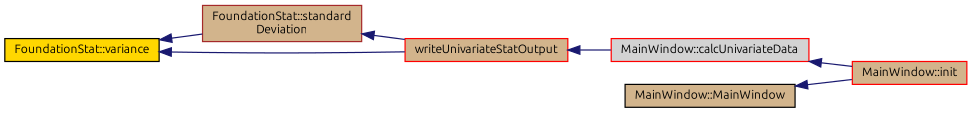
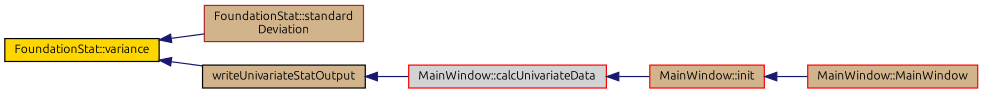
(389, 37) -> none
(486, 50) -> (284, 77)
(830, 82) -> (792, 77)
(710, 96) -> (893, 77)
